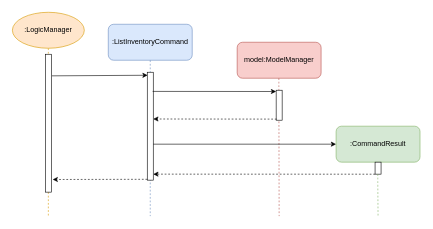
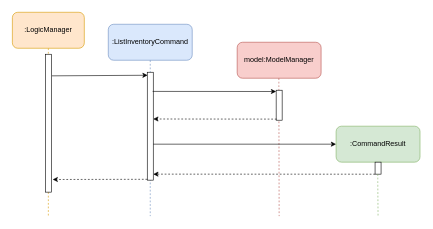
(48, 30) -> (48, 30)
